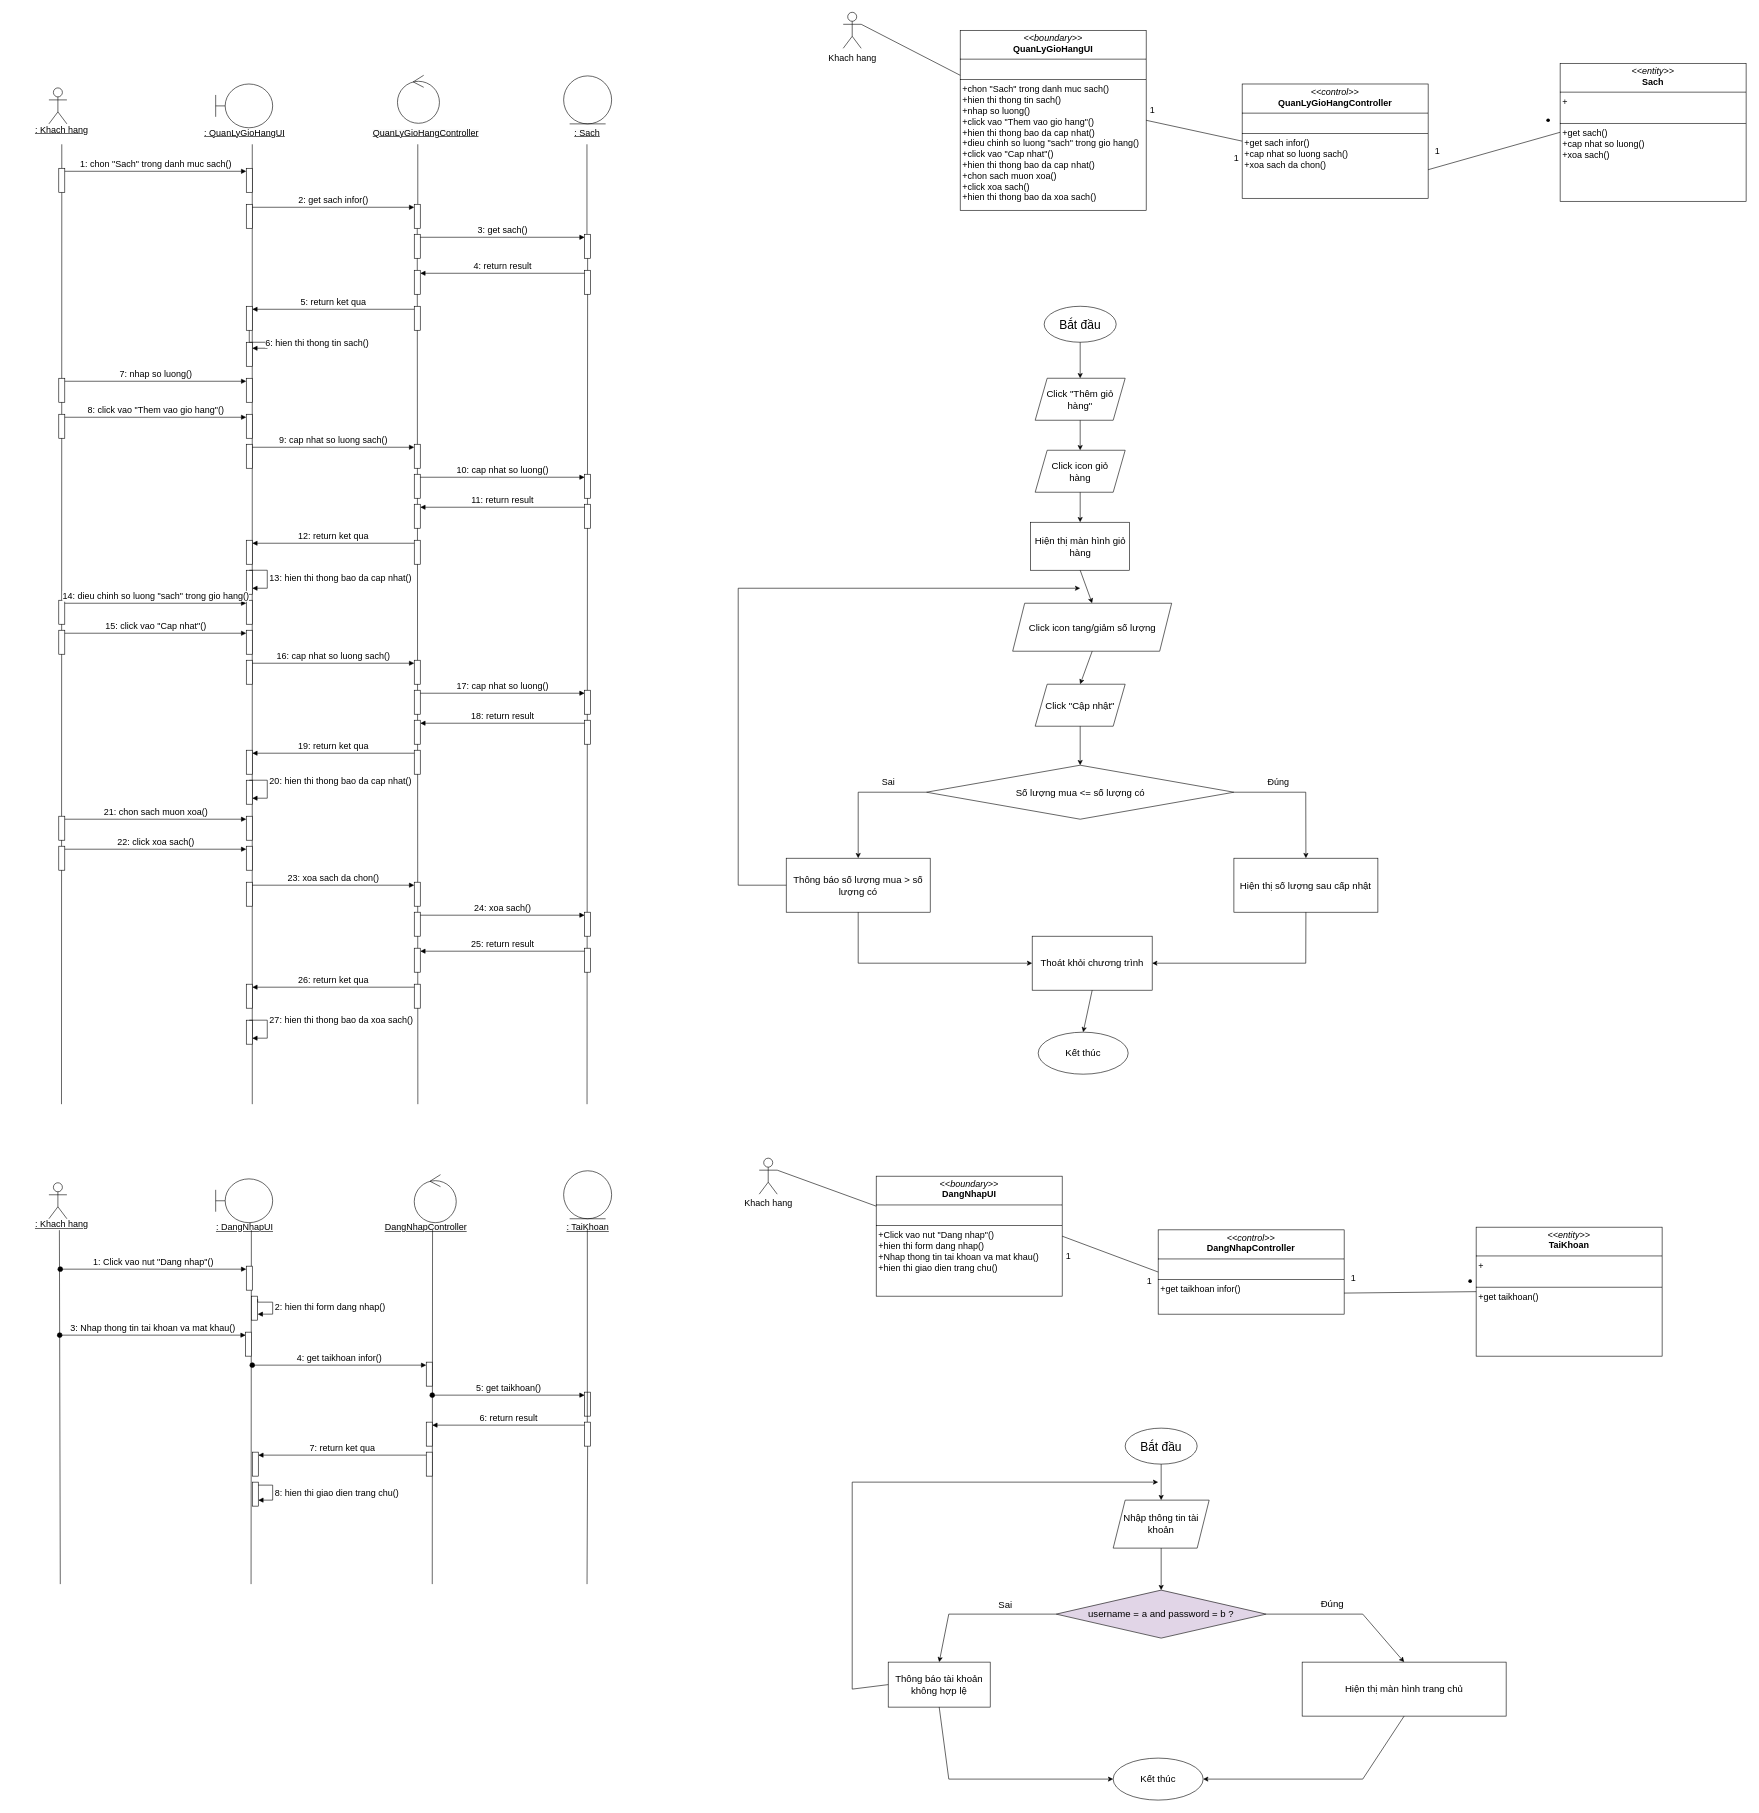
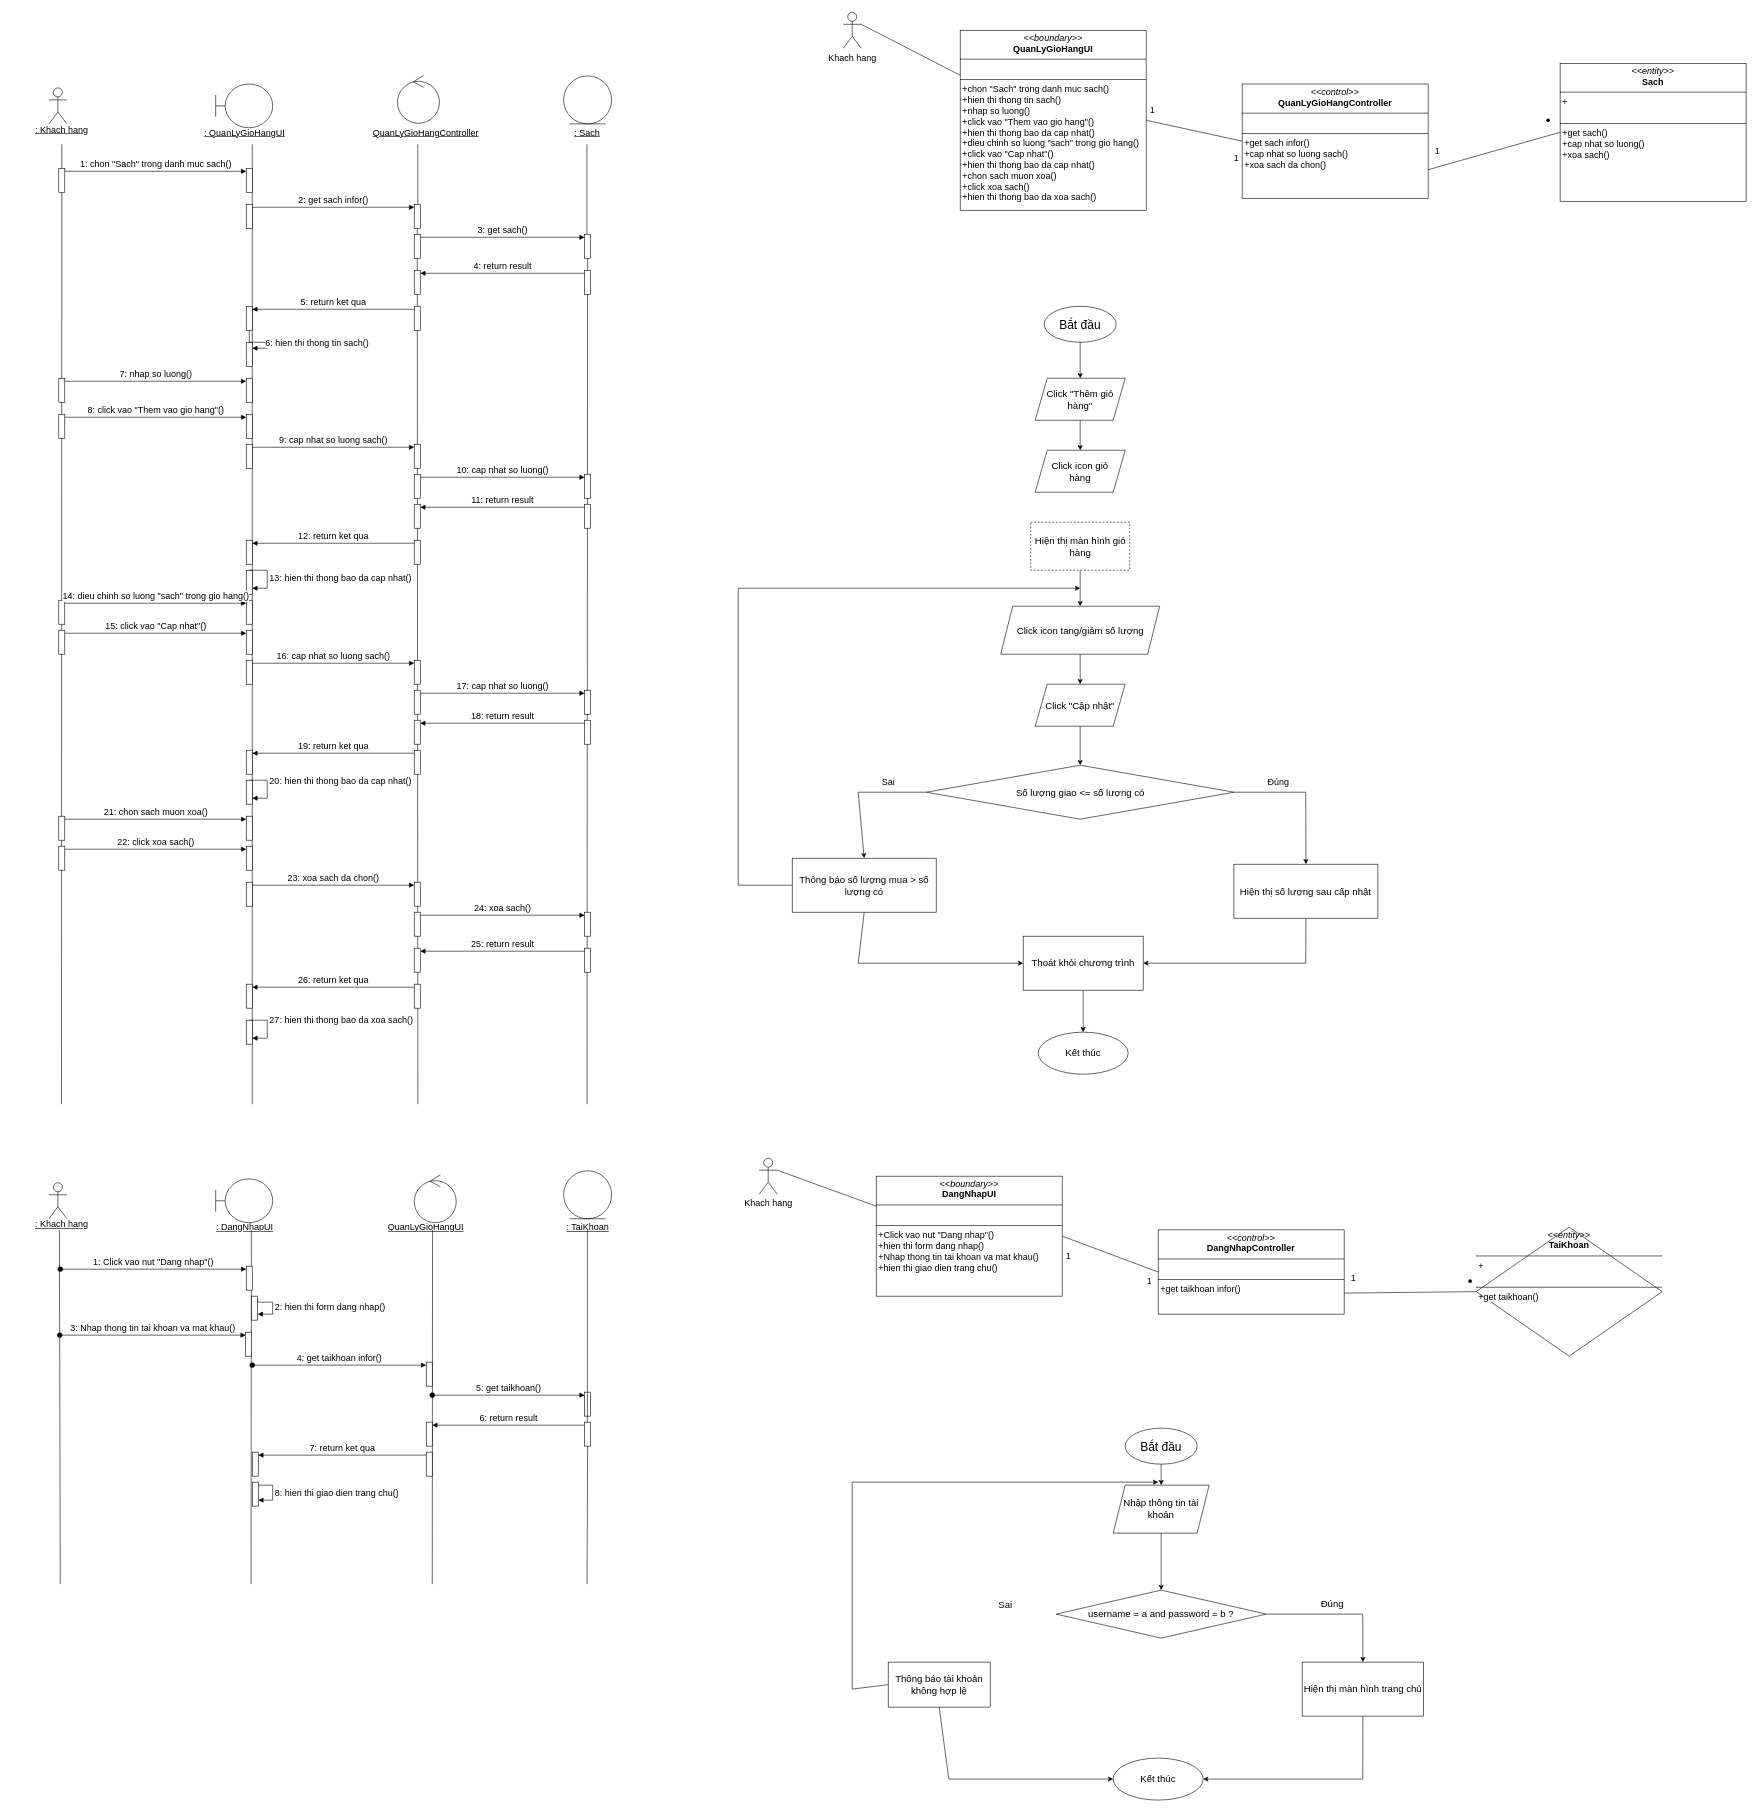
(1080, 516) -> none
(1080, 546) -> (1080, 546)
(1092, 627) -> (1080, 630)
(1081, 792) -> (1081, 792)
(858, 885) -> (864, 885)
(1306, 885) -> (1306, 891)
(1092, 963) -> (1083, 963)
(426, 1227) -> (426, 1227)
(1569, 1292) -> (1569, 1292)
(1161, 1524) -> (1161, 1509)
(1161, 1614) -> (1161, 1614)
(945, 1636) -> none
(1404, 1689) -> (1363, 1689)
